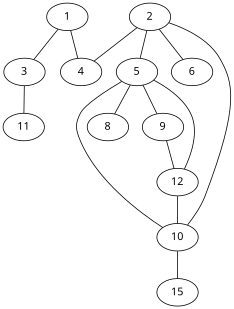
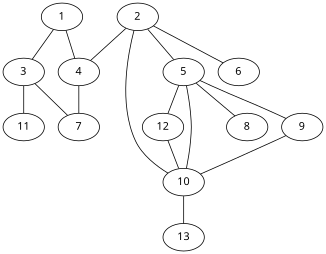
none -> (79, 127)
(170, 155) -> (243, 155)
(178, 292) -> (184, 237)
